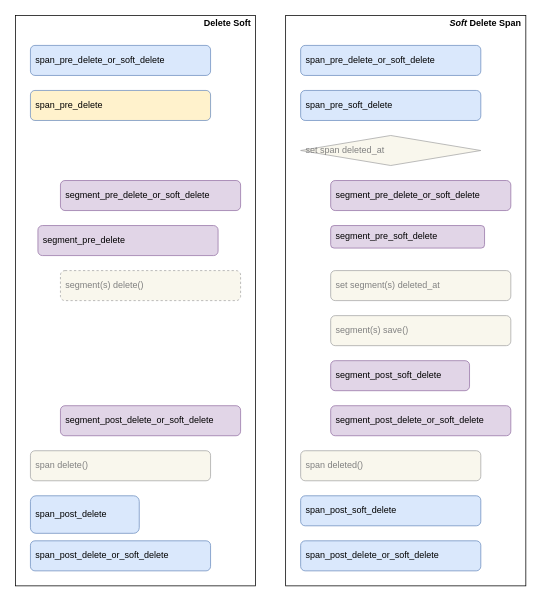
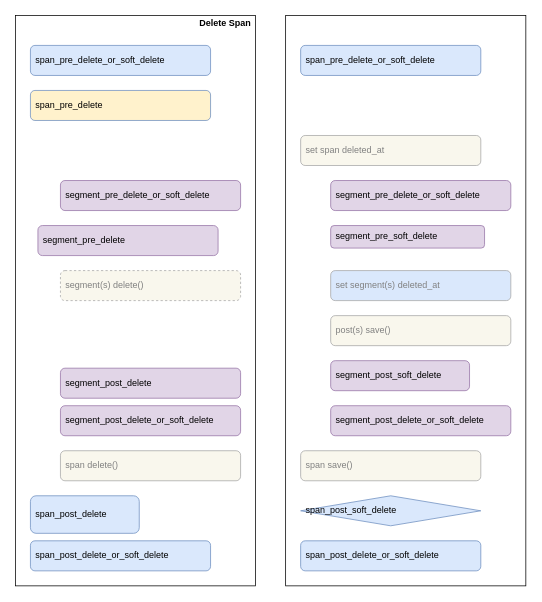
(225, 23) -> (225, 23)
(405, 23) -> none
(390, 105) -> none
(390, 150) -> (390, 150)
(420, 285) -> (420, 285)
(377, 330) -> (370, 330)
none -> (150, 383)
(120, 465) -> (150, 465)
(339, 465) -> (332, 465)
(390, 510) -> (390, 510)
